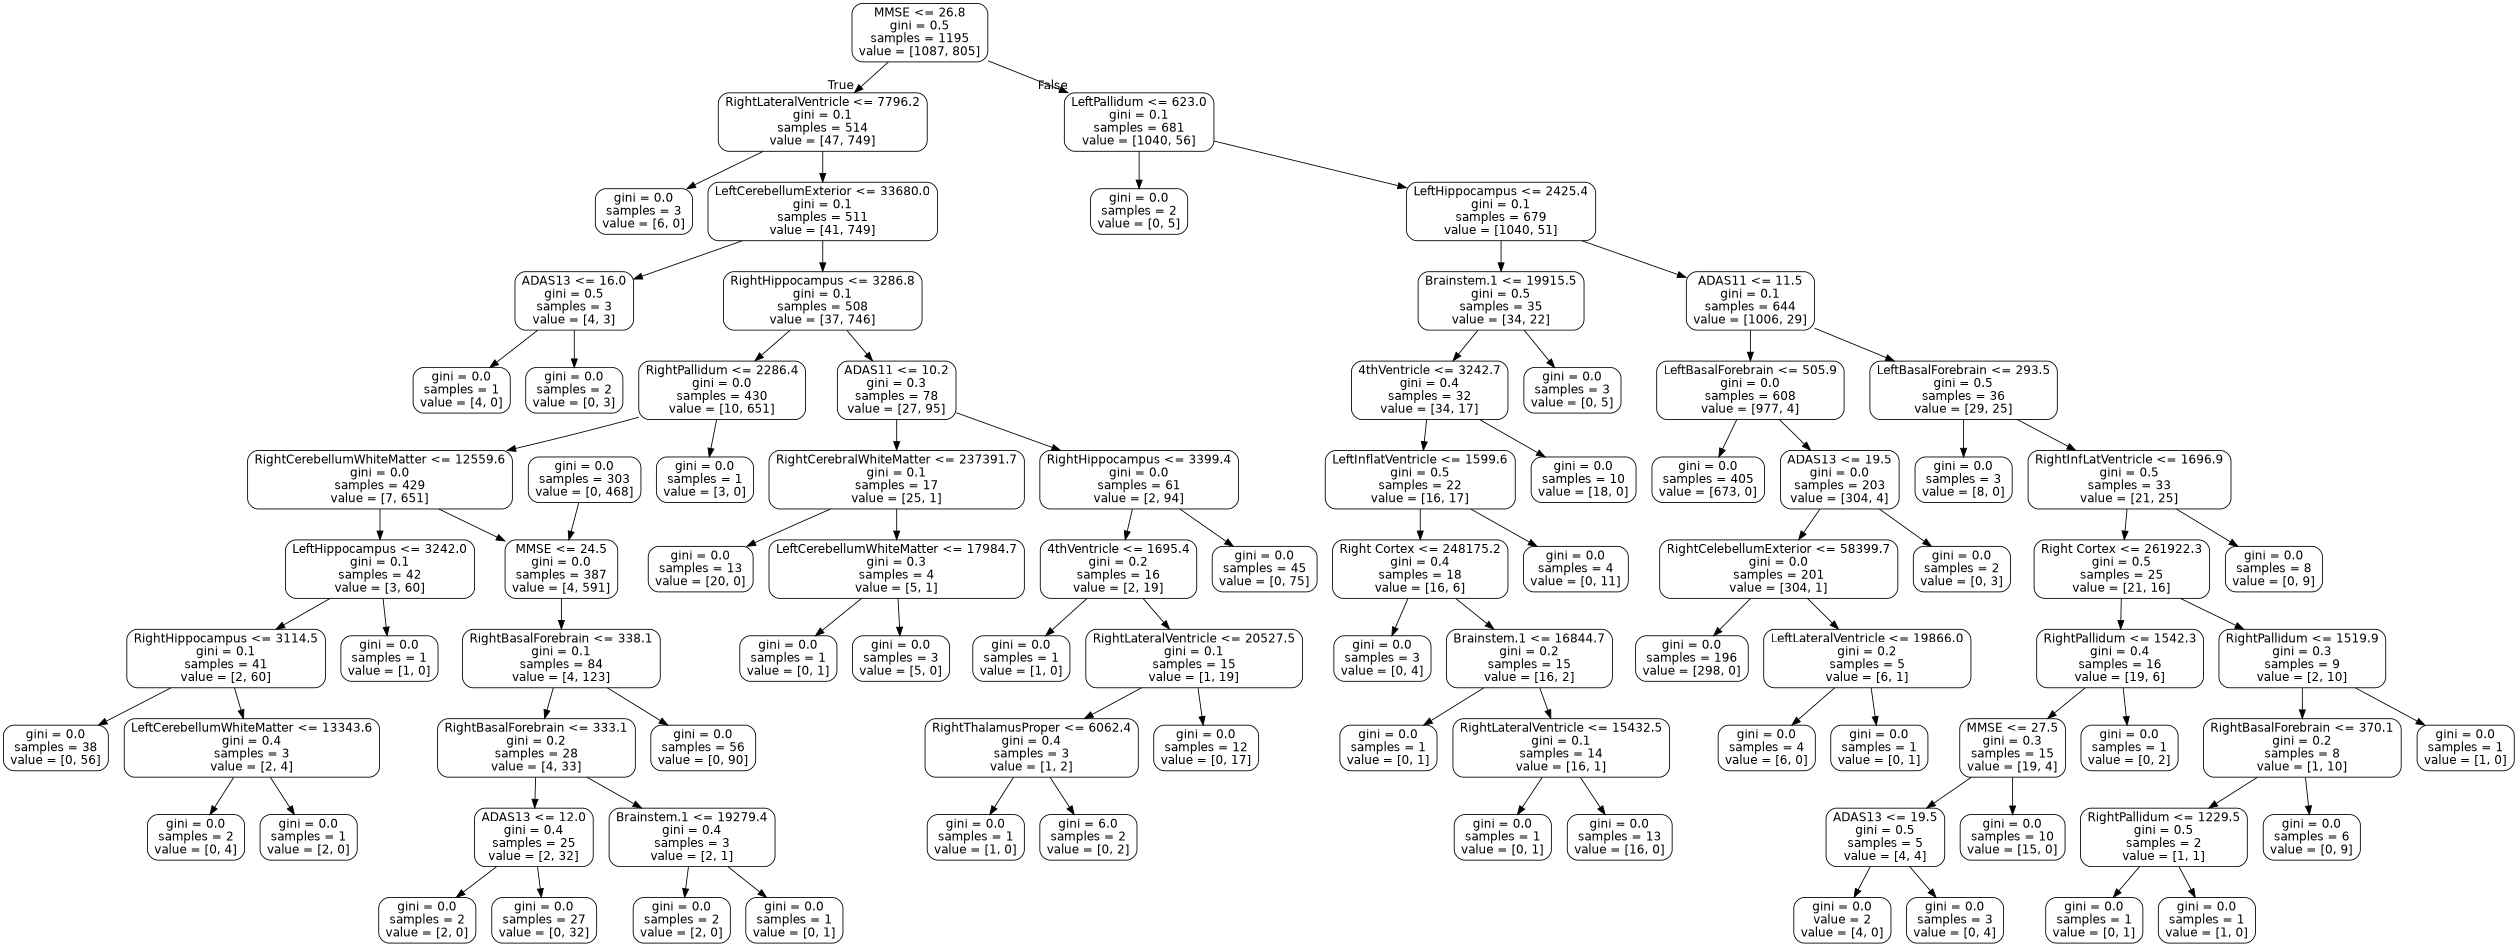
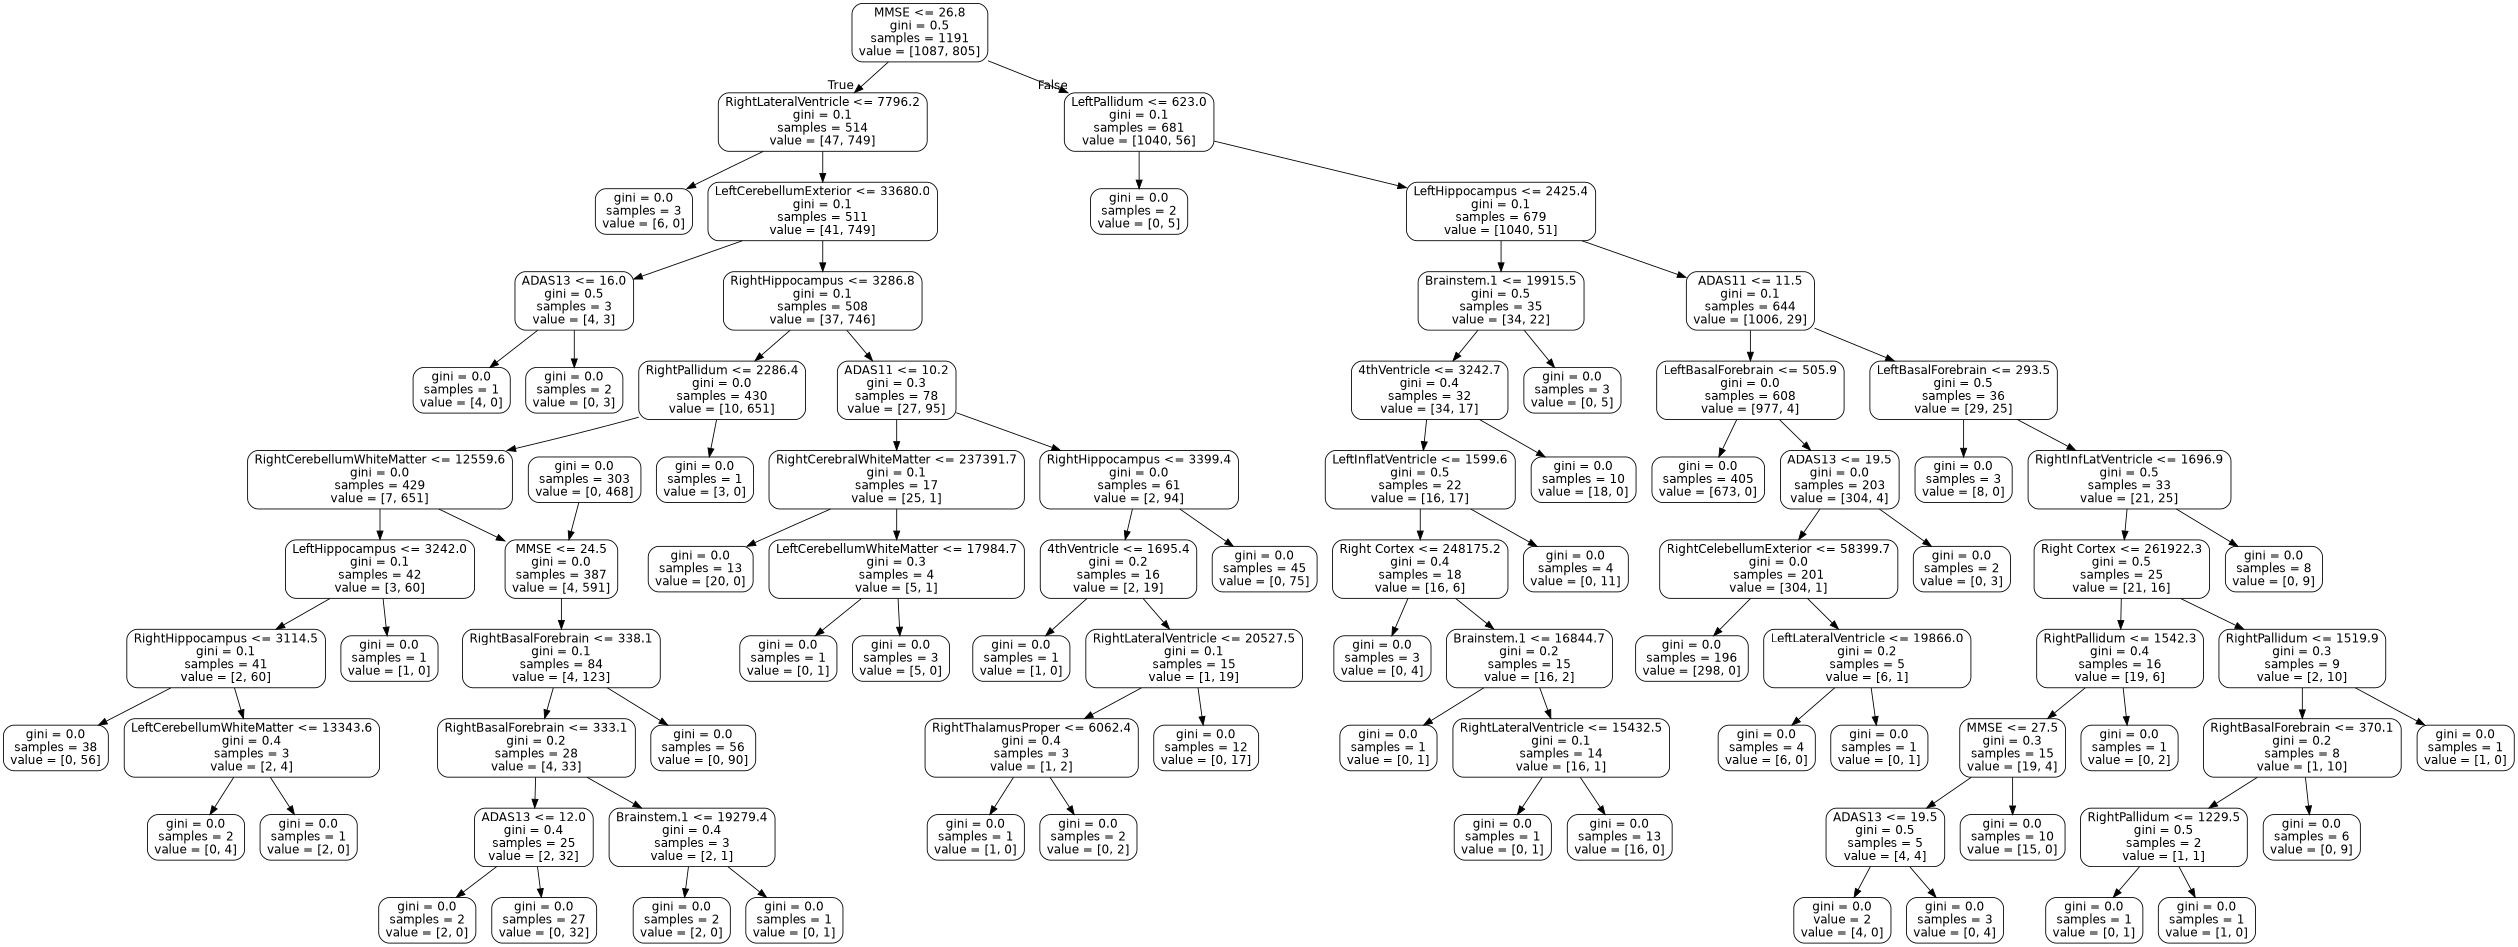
(920, 33) -> (920, 33)
(1088, 837) -> (1088, 837)
